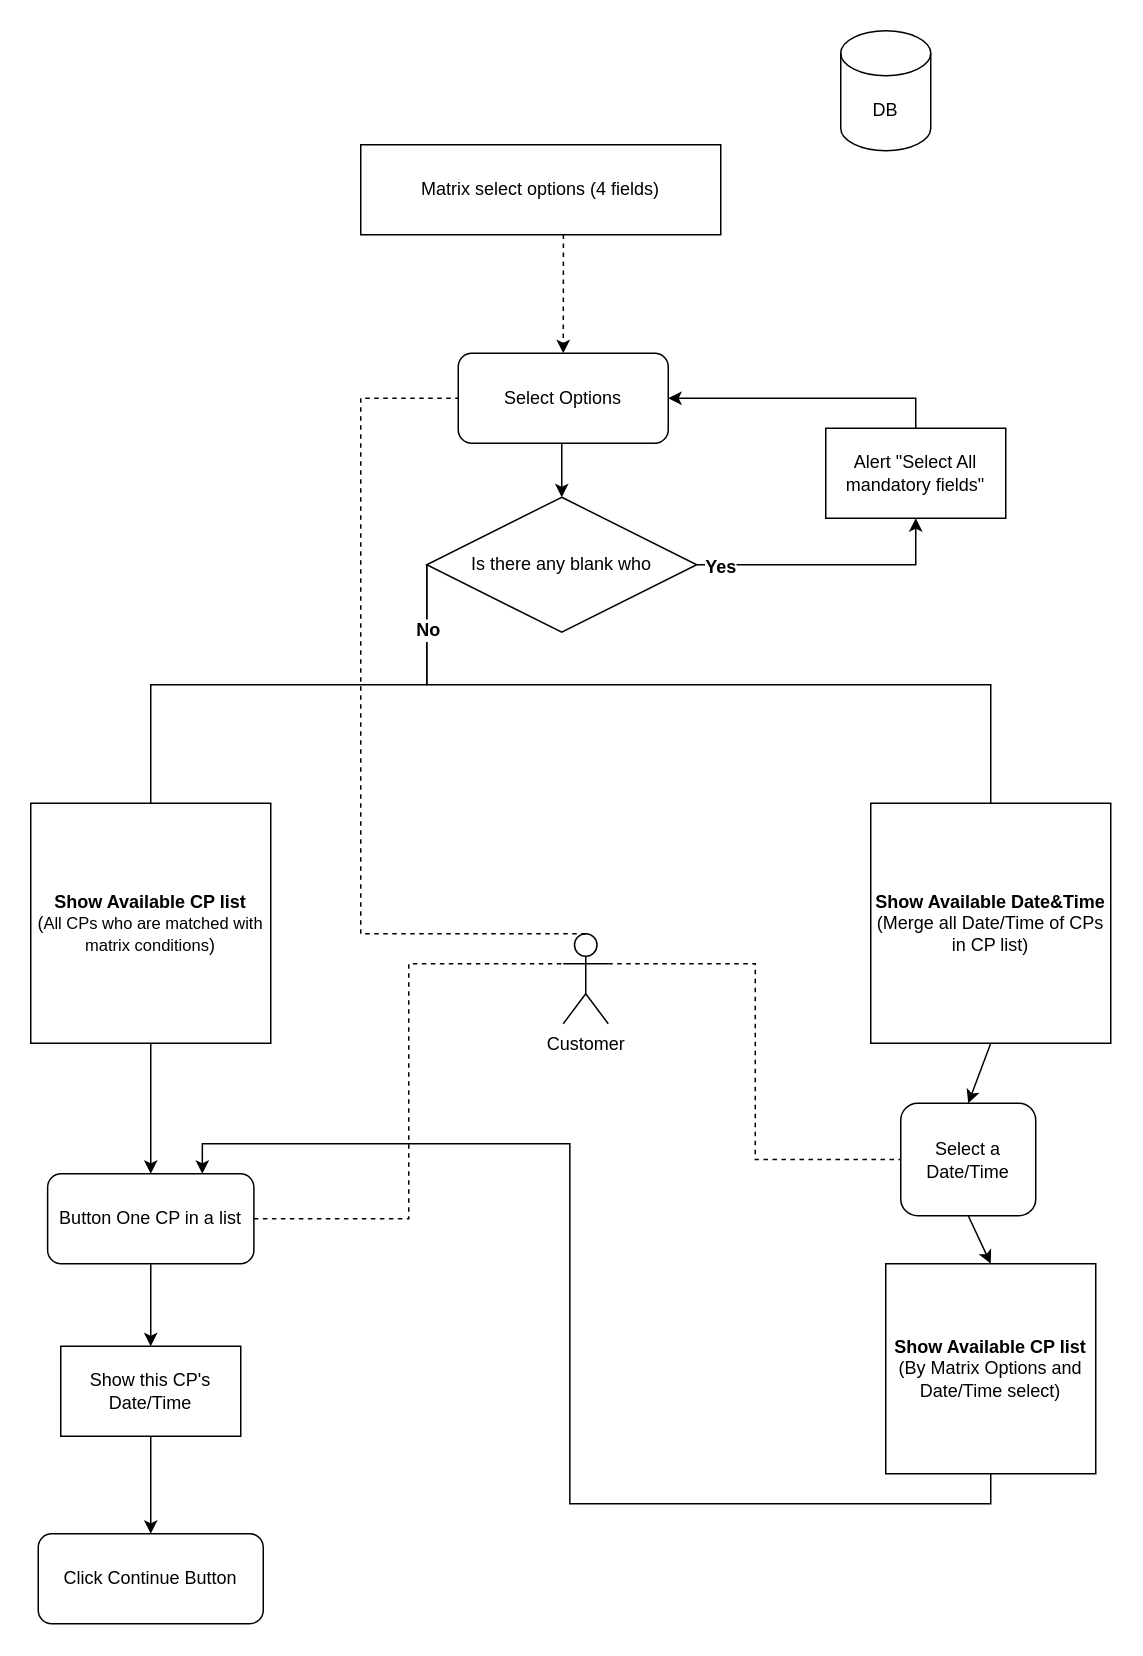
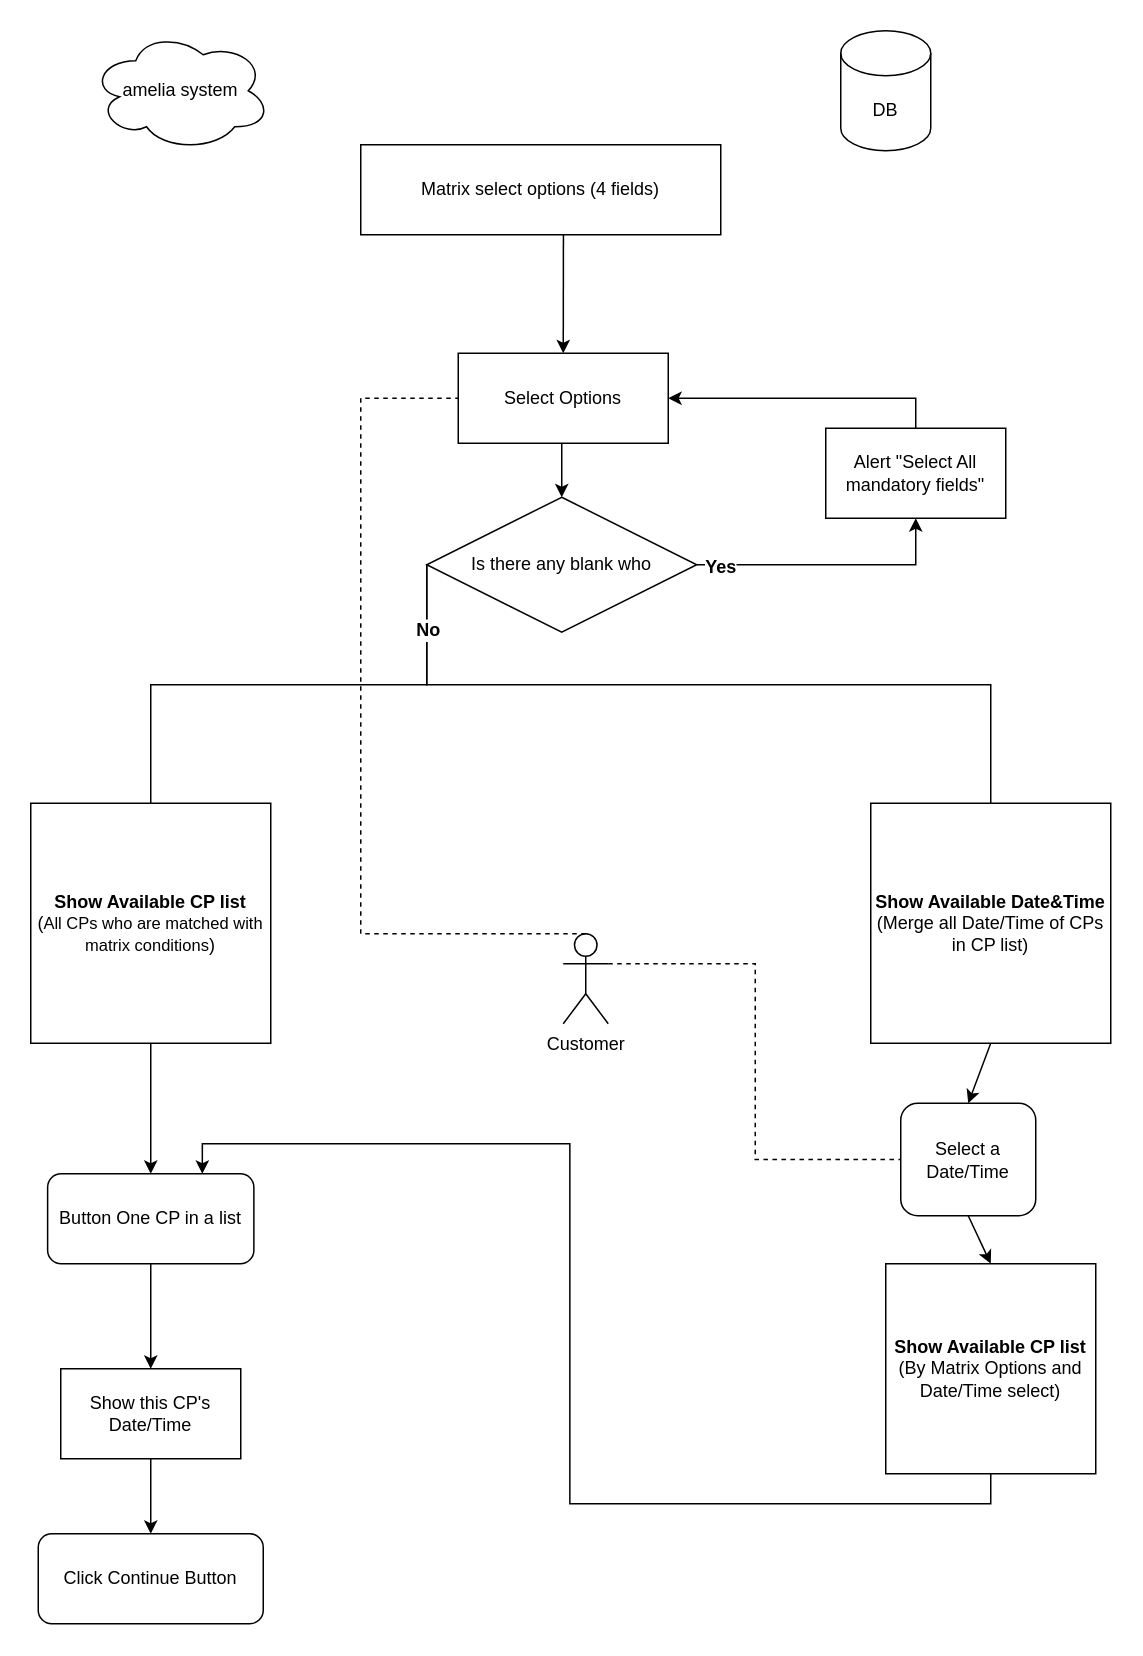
none -> (181, 91)
(563, 289) -> (563, 289)
(563, 398) -> (563, 398)
(409, 1092) -> none
(151, 1391) -> (151, 1414)
